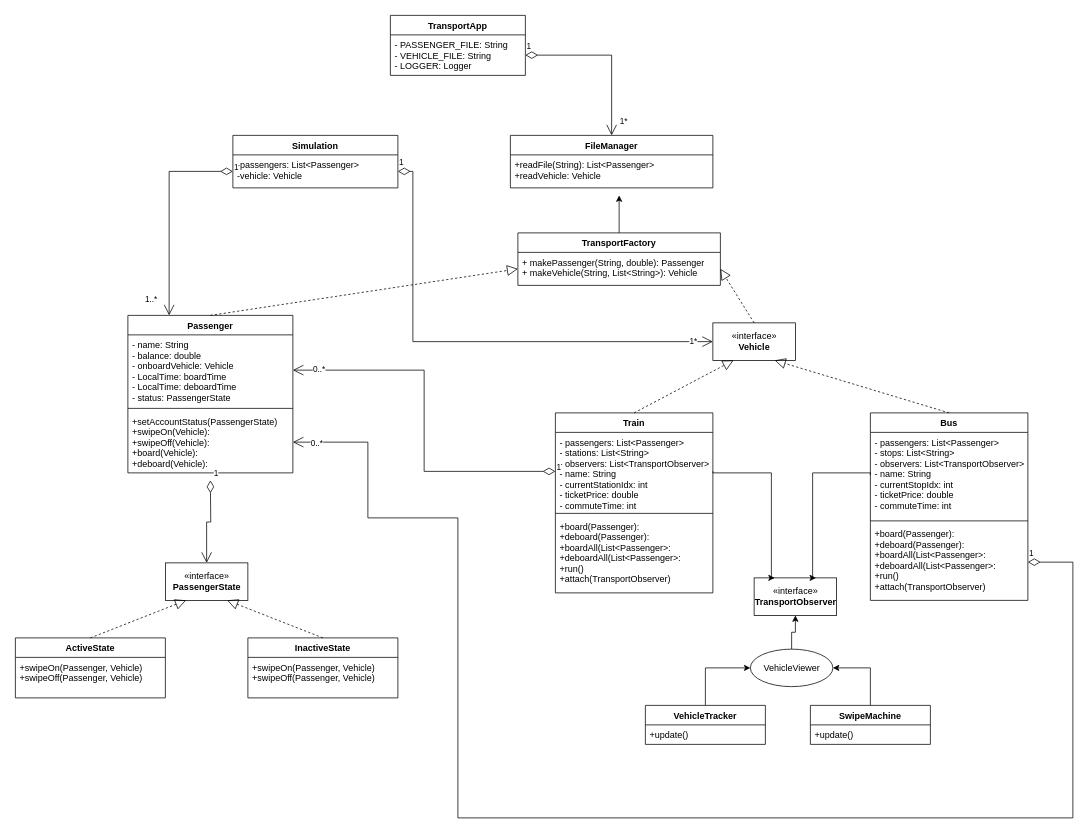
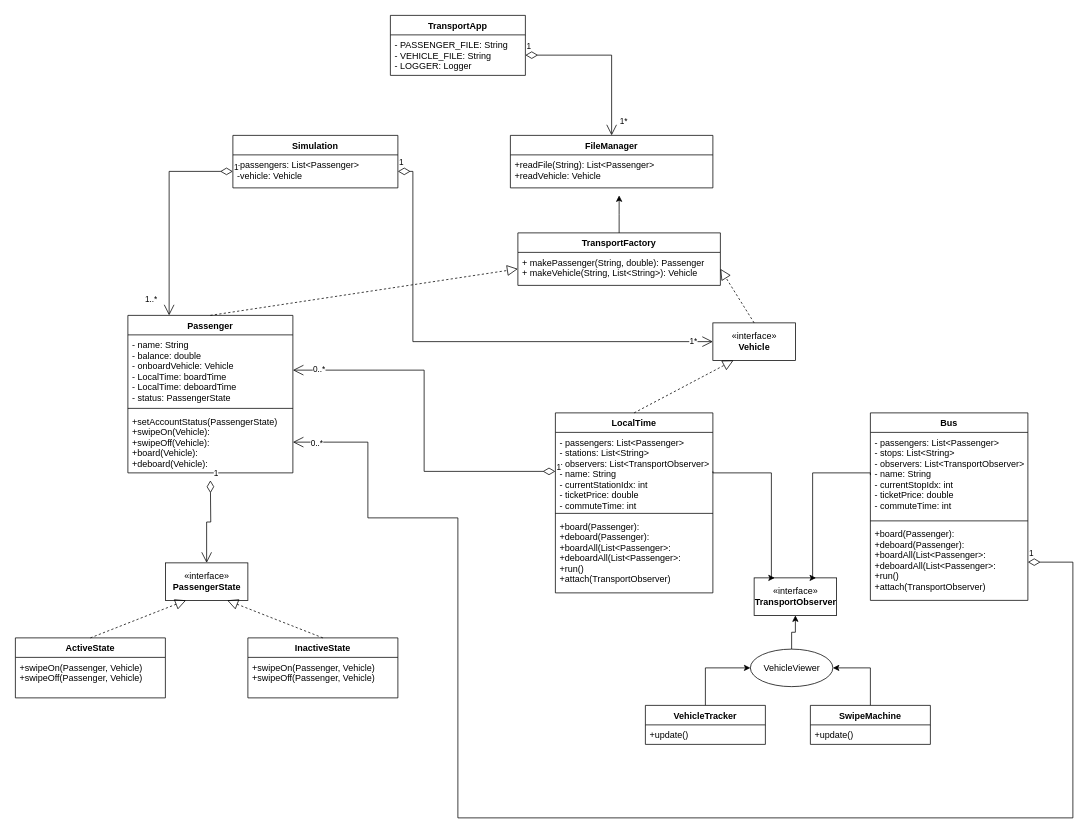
(866, 388) -> none
(634, 423) -> (634, 423)
